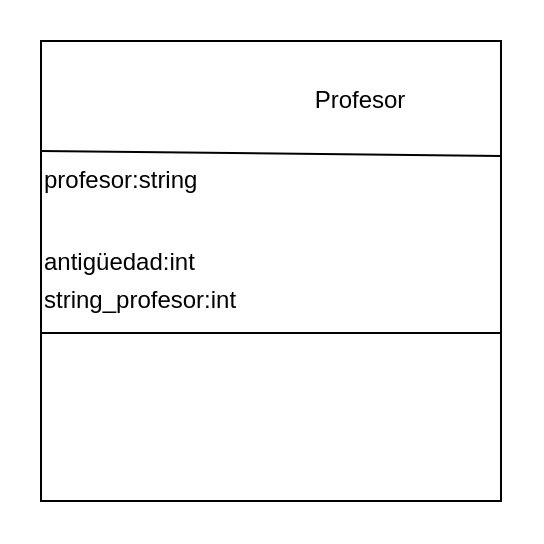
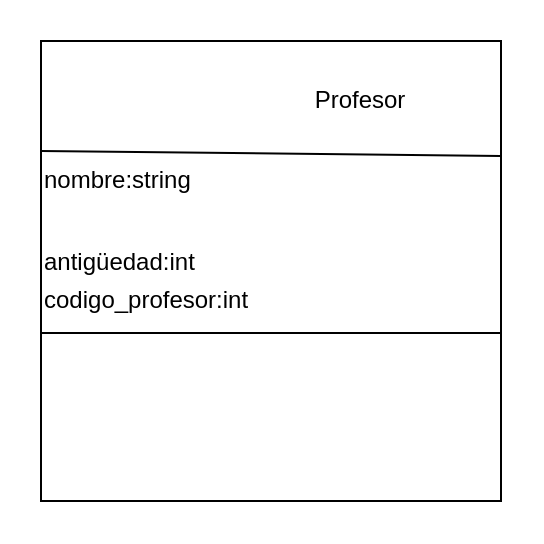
(140, 181) -> (126, 181)
(163, 301) -> (163, 301)
